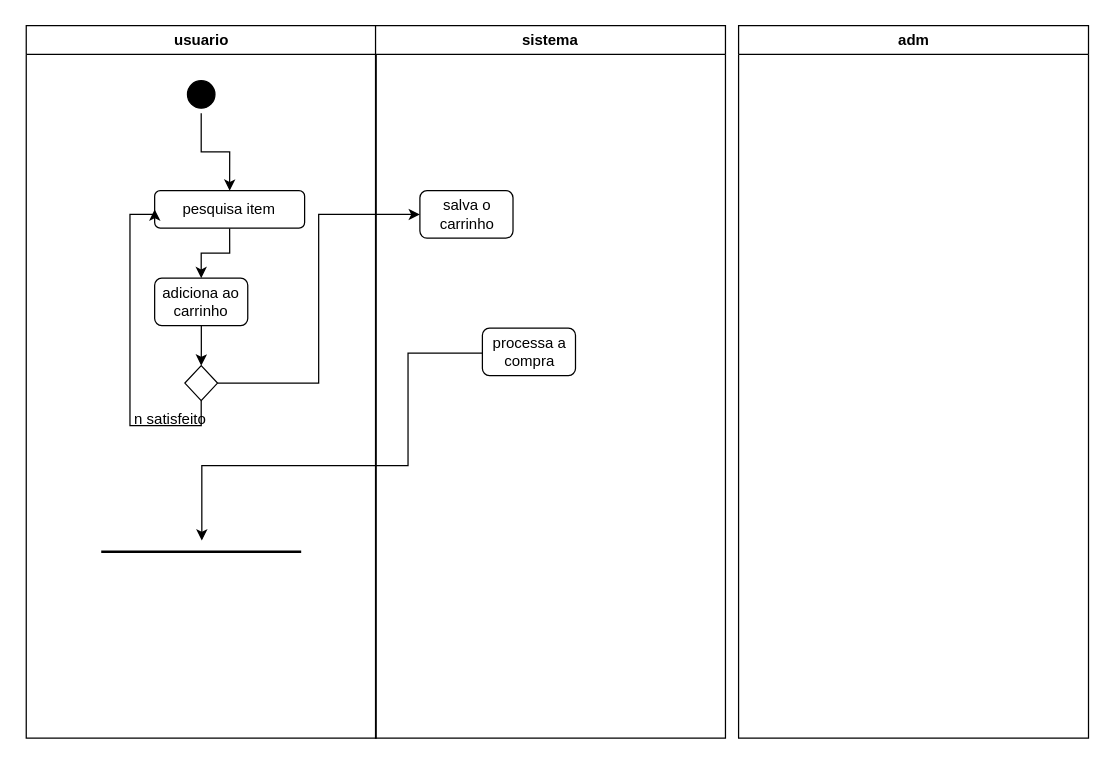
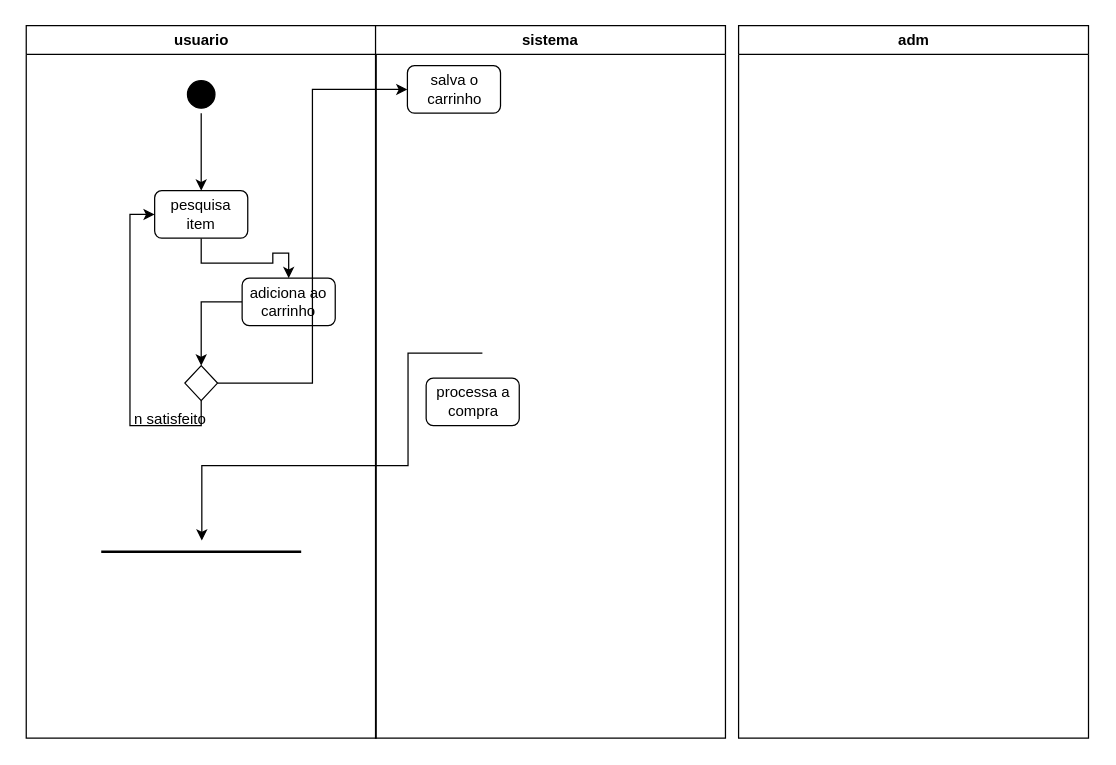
(230, 209) -> (201, 214)
(467, 214) -> (454, 89)
(201, 302) -> (289, 302)
(529, 352) -> (473, 402)
